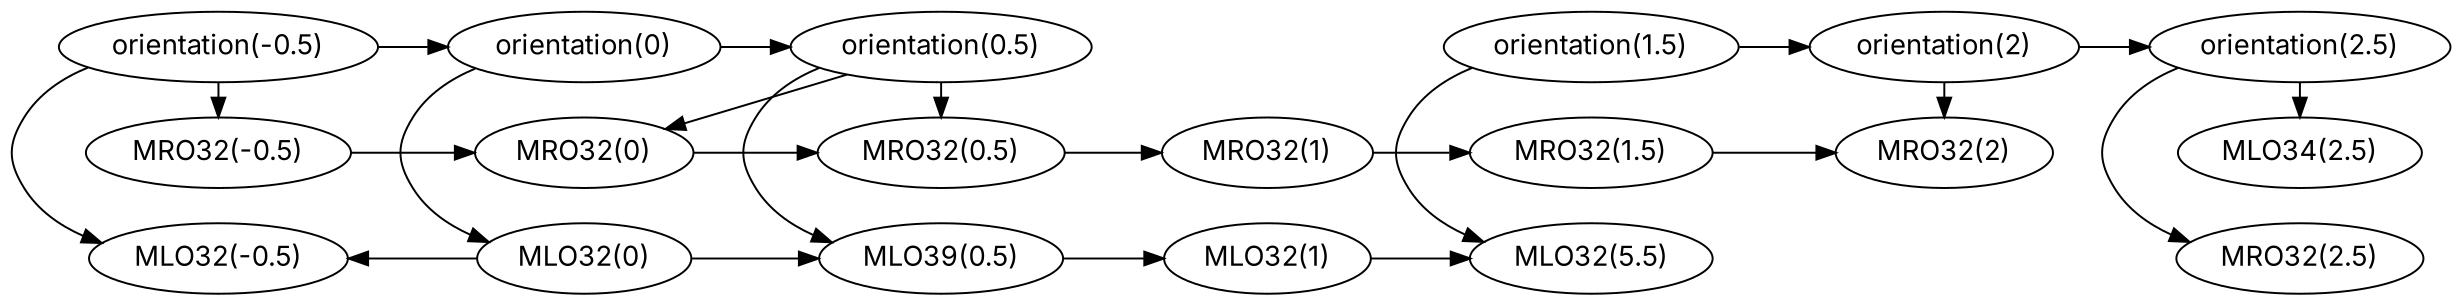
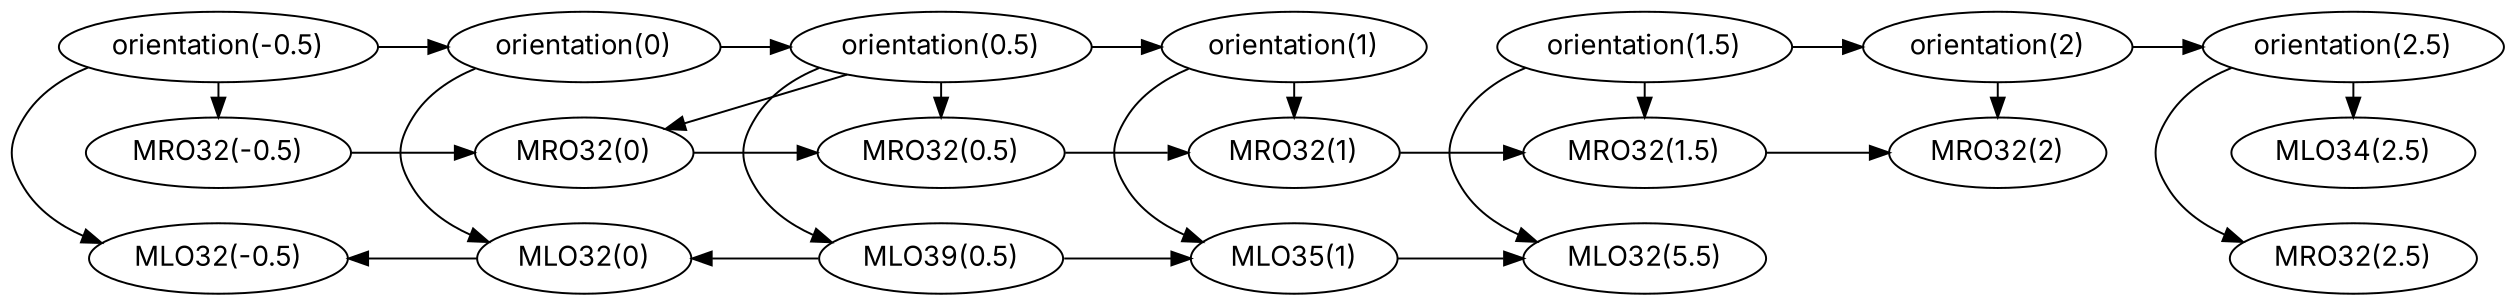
none -> (1294, 47)
none -> (1645, 90)
(745, 258) -> (765, 258)
(1267, 258) -> (1294, 258)
